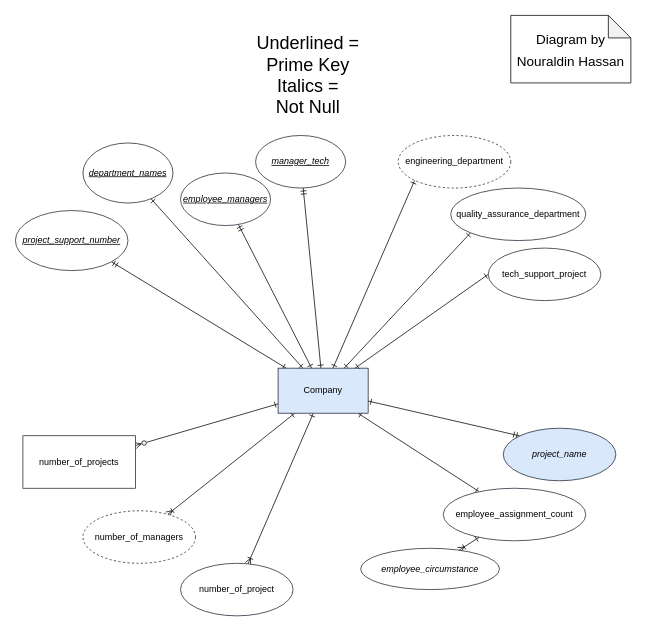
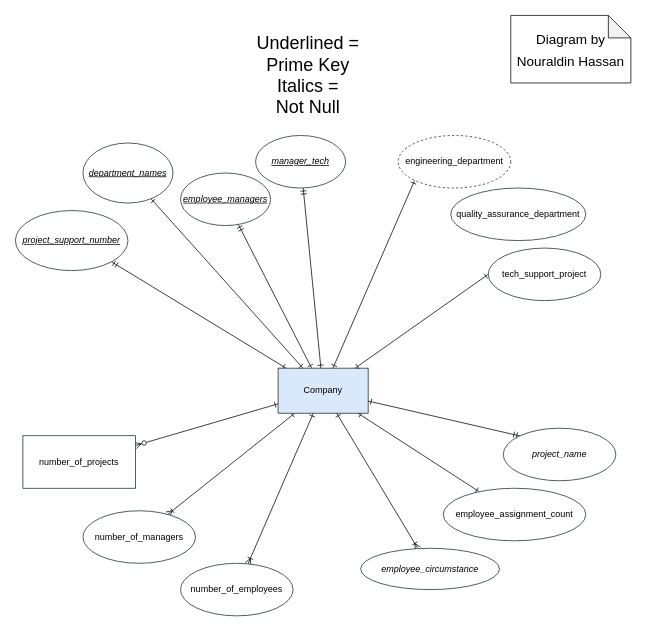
(407, 300) -> none
(559, 454) -> (559, 454)
(139, 537) -> (139, 537)
(468, 544) -> (377, 481)
(237, 589) -> (237, 589)
